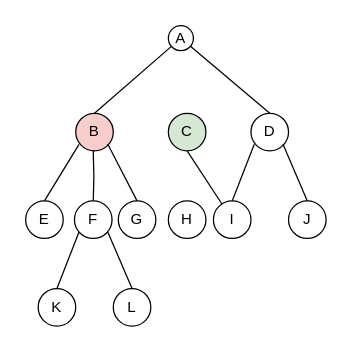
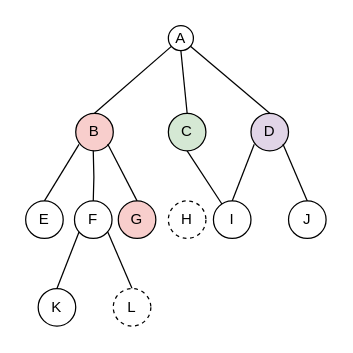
none -> (184, 82)
(269, 132) -> (269, 132)
(137, 219) -> (137, 219)
(187, 219) -> (187, 219)
(132, 307) -> (132, 307)
